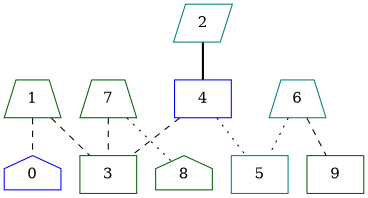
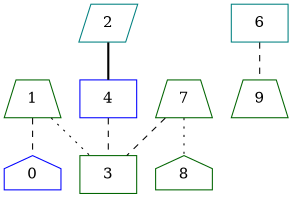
(298, 99) -> (260, 23)
(71, 137) -> (71, 137)
(260, 175) -> none
(335, 175) -> (260, 99)
